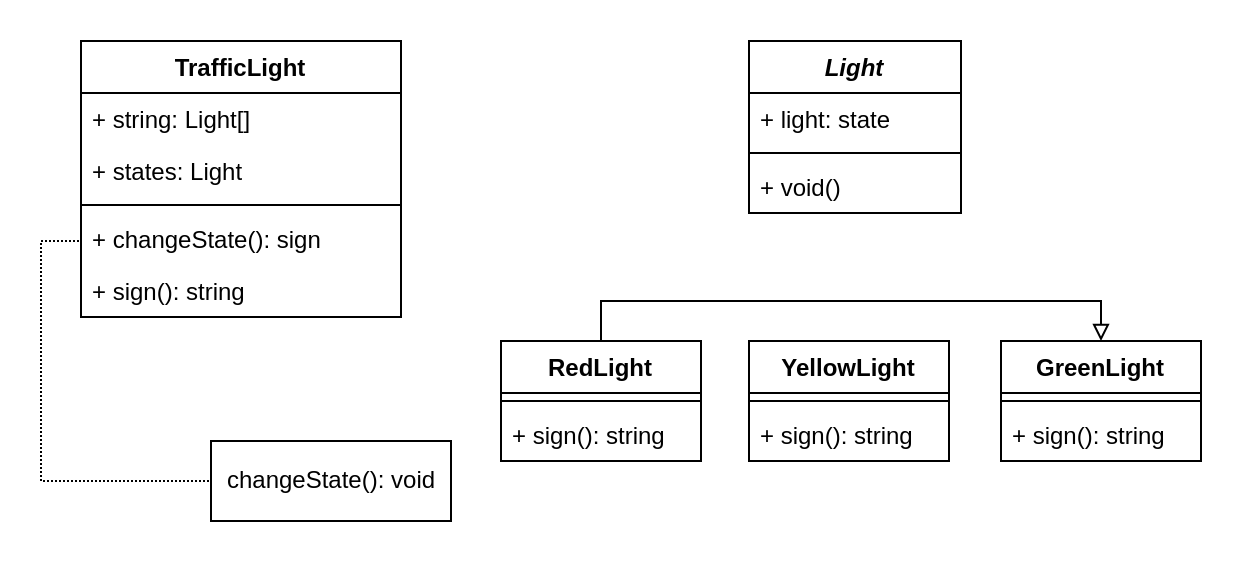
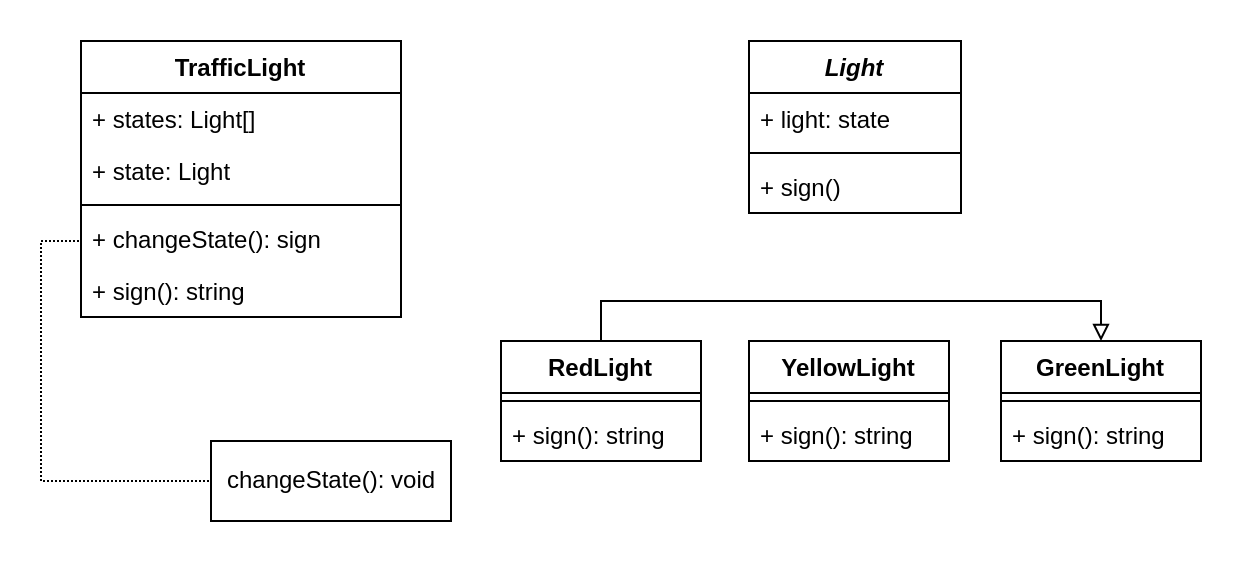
(191, 120) -> (194, 120)
(180, 172) -> (174, 172)
(808, 188) -> (808, 188)
